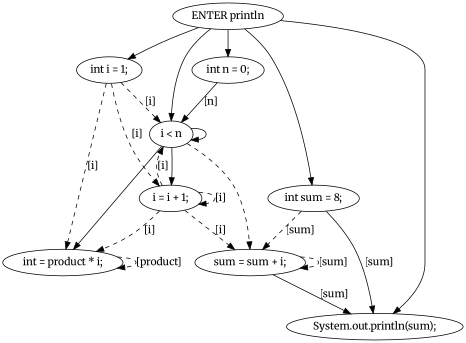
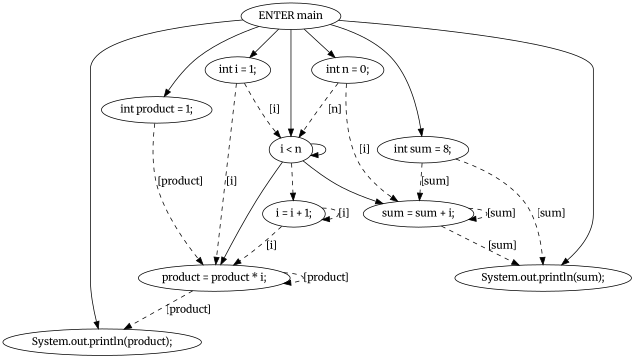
(228, 16) -> (291, 16)
(202, 100) -> (320, 107)
none -> (157, 110)
(126, 135) -> none
(172, 163) -> (292, 178)
(157, 170) -> none
(232, 184) -> (337, 185)
(207, 228) -> (353, 148)
(357, 255) -> (517, 193)
(63, 263) -> (214, 278)
(309, 293) -> (477, 244)
none -> (102, 342)
